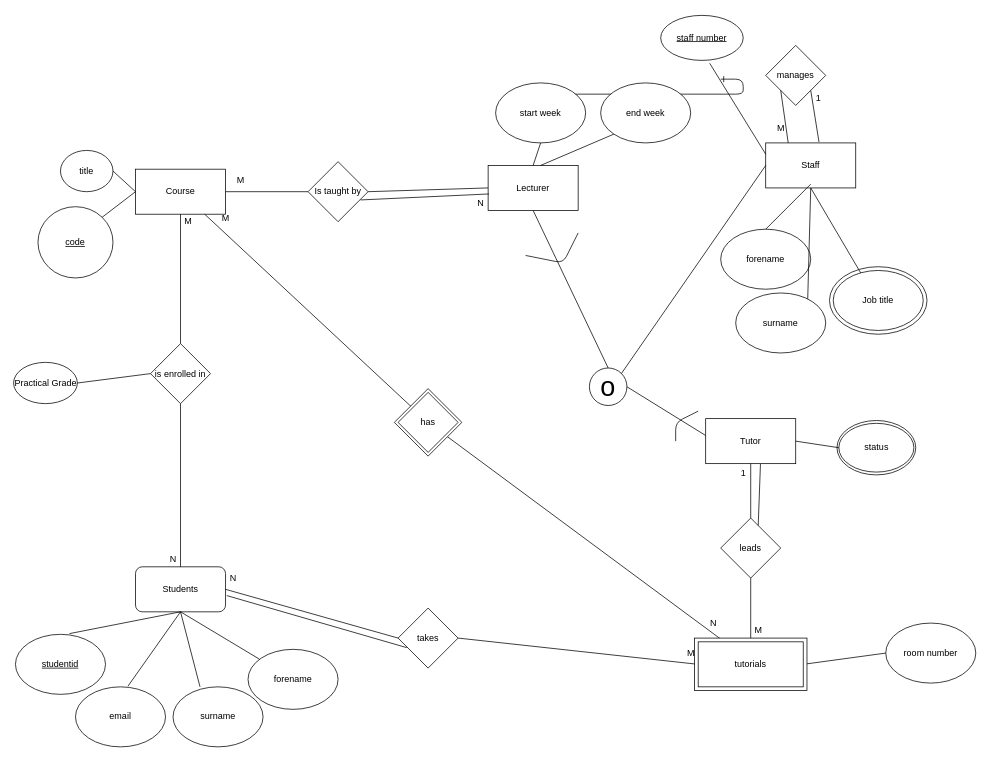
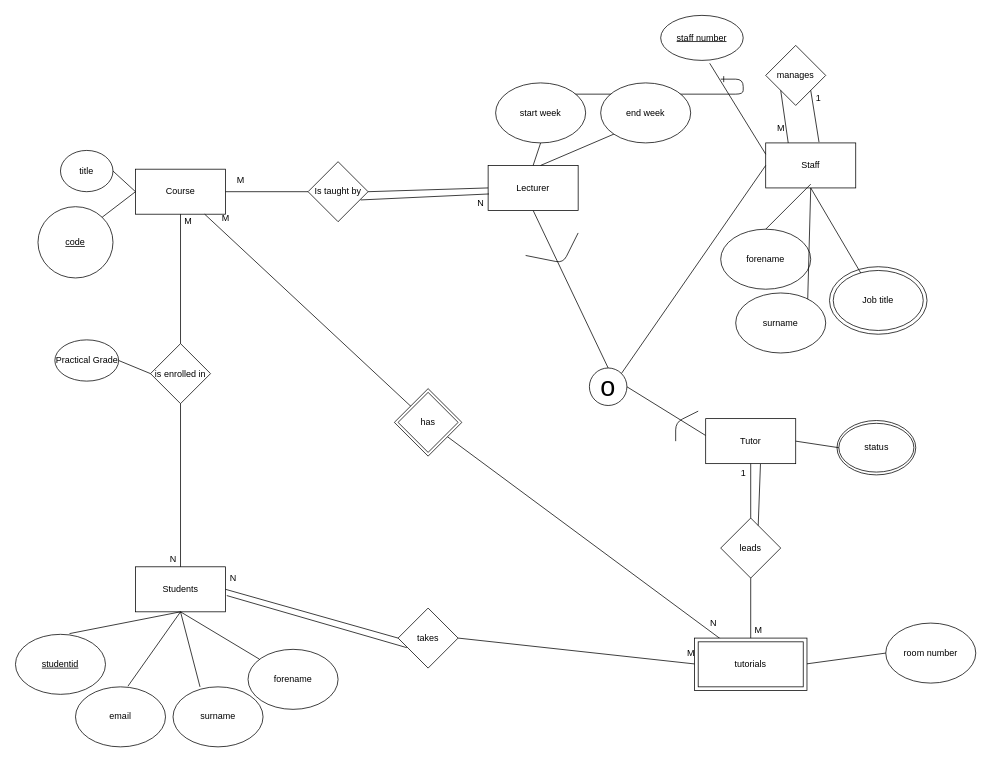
(45, 383) -> (87, 360)
(180, 589) -> (180, 589)
